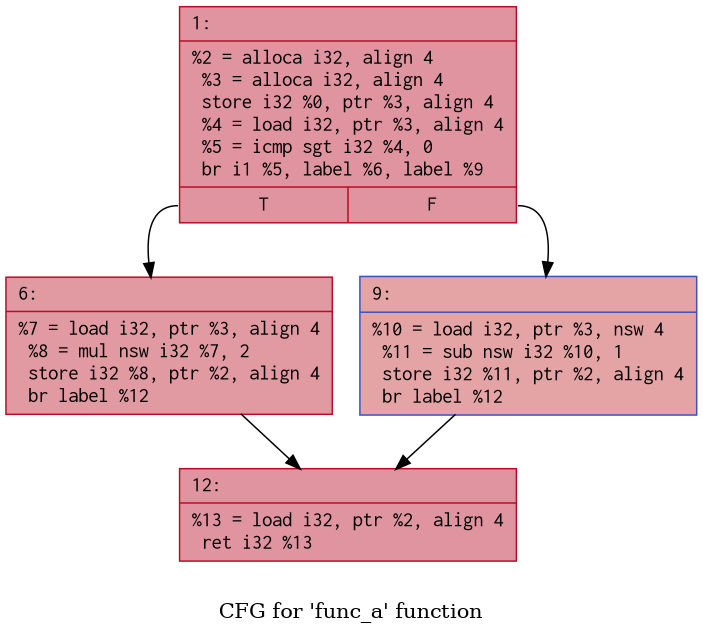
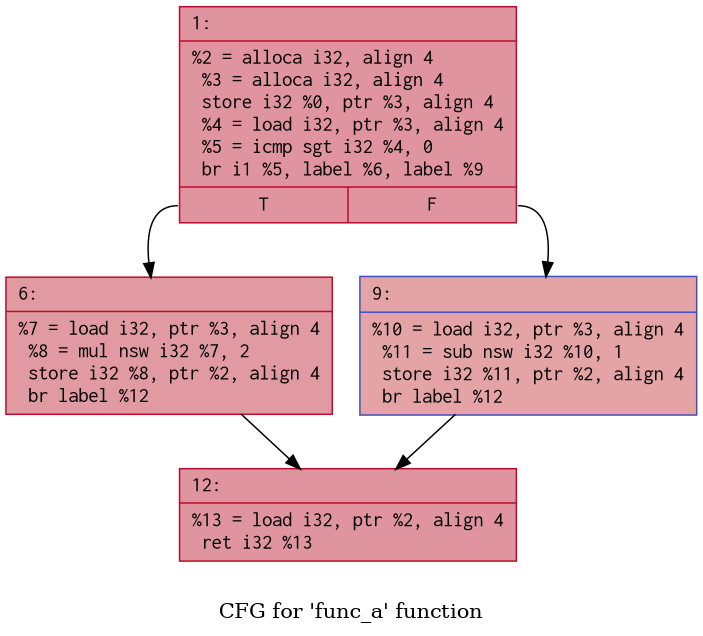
(518, 329) -> (528, 329)
